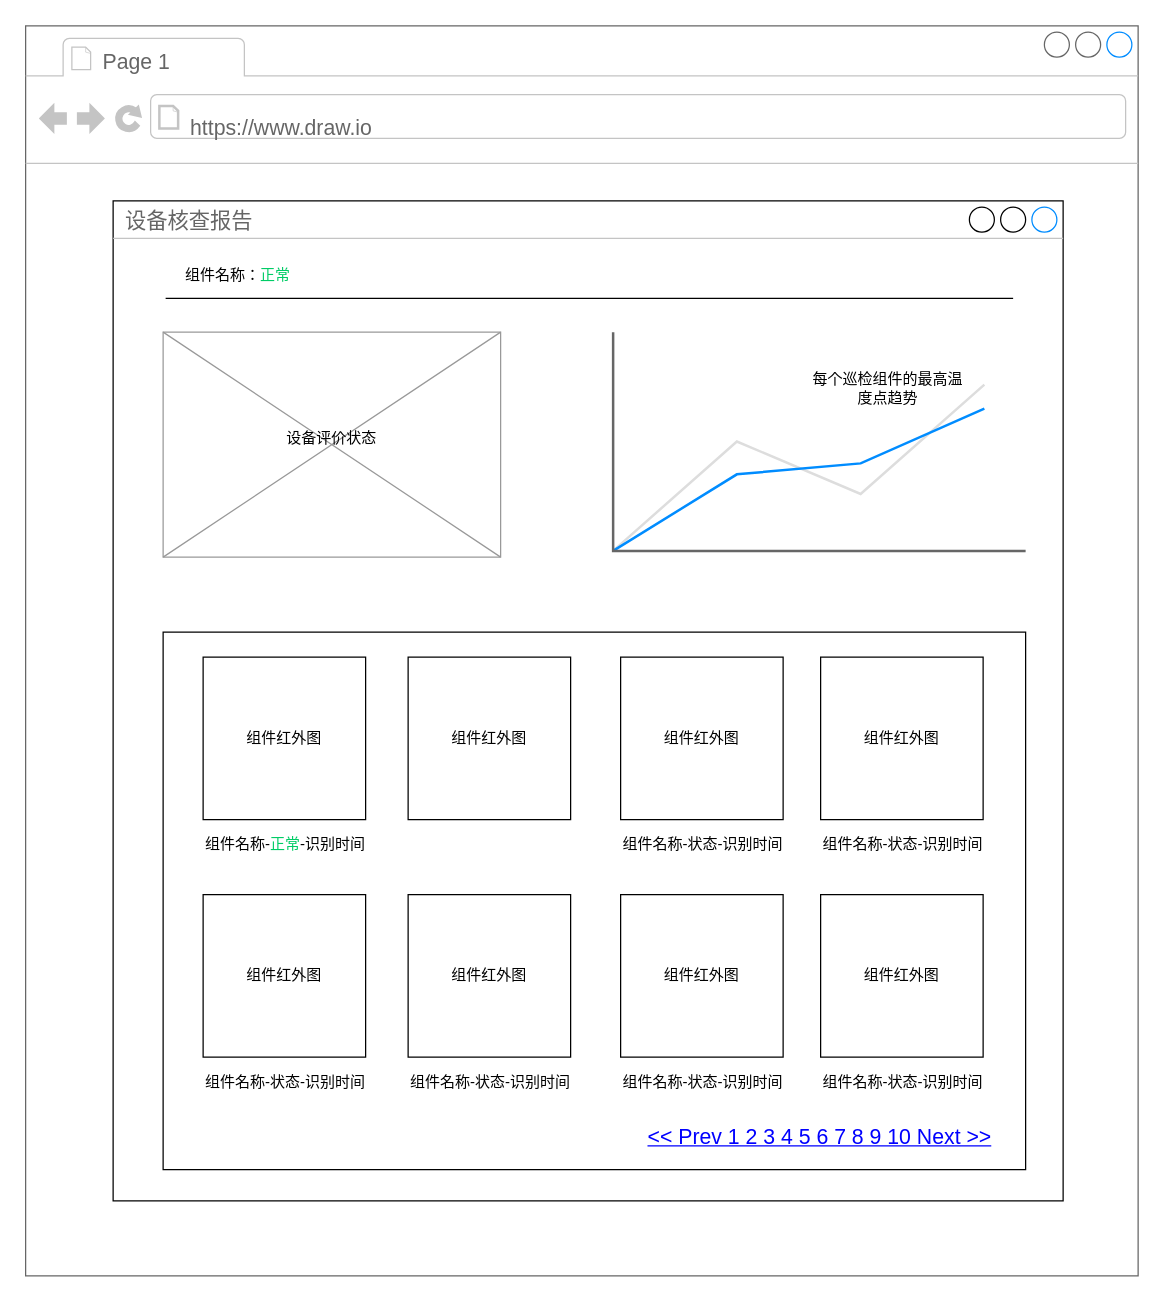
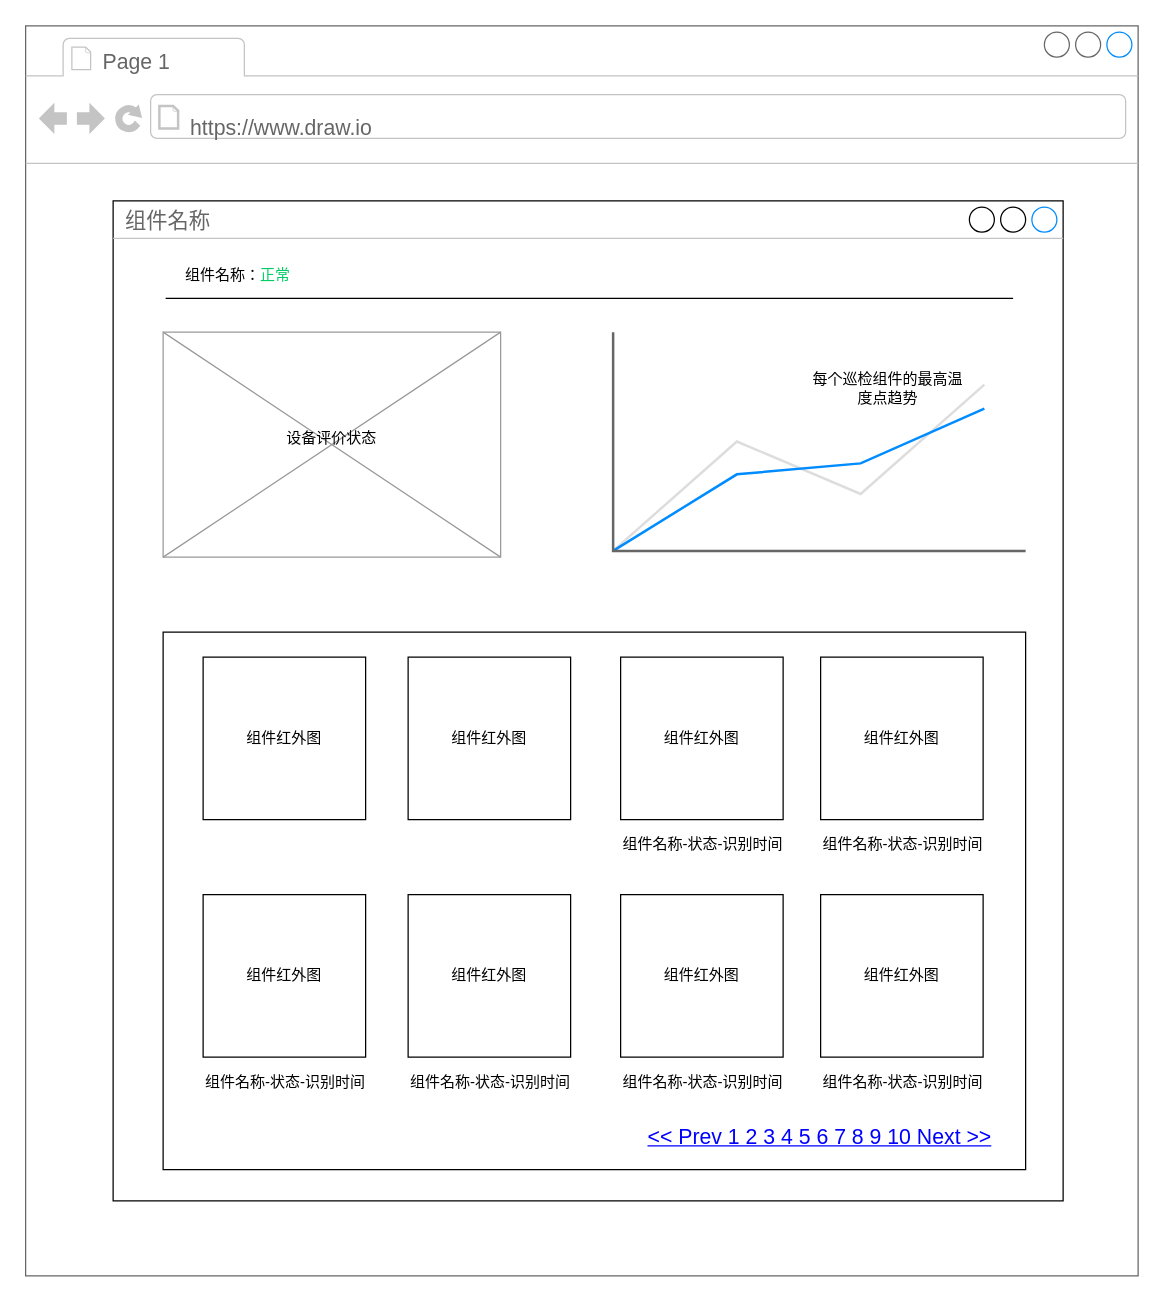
(189, 222) -> (168, 222)
(286, 844) -> none
